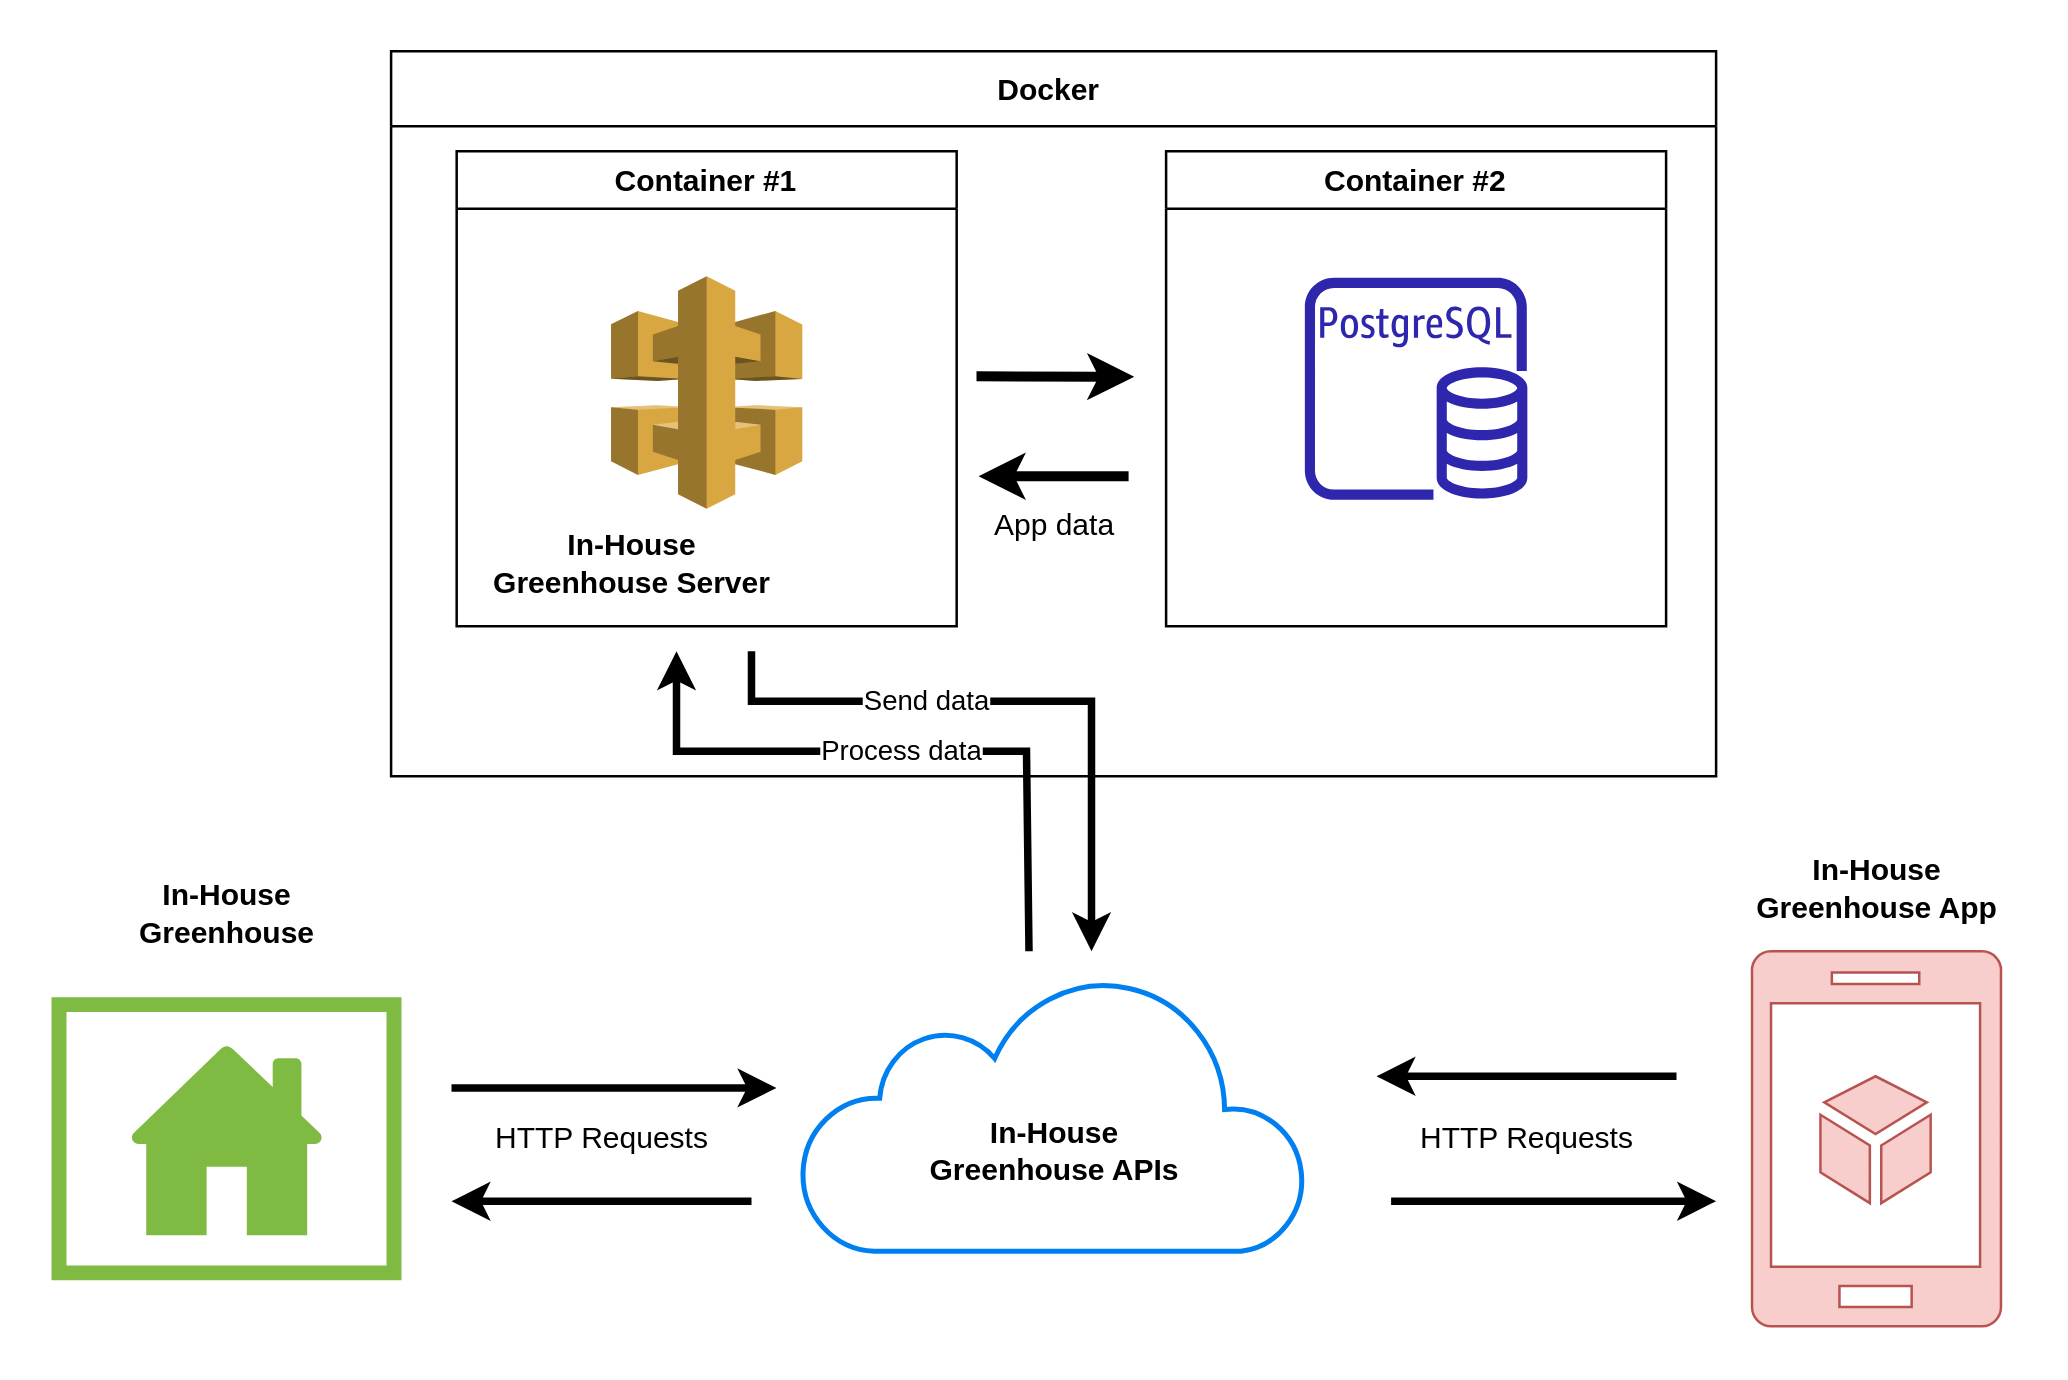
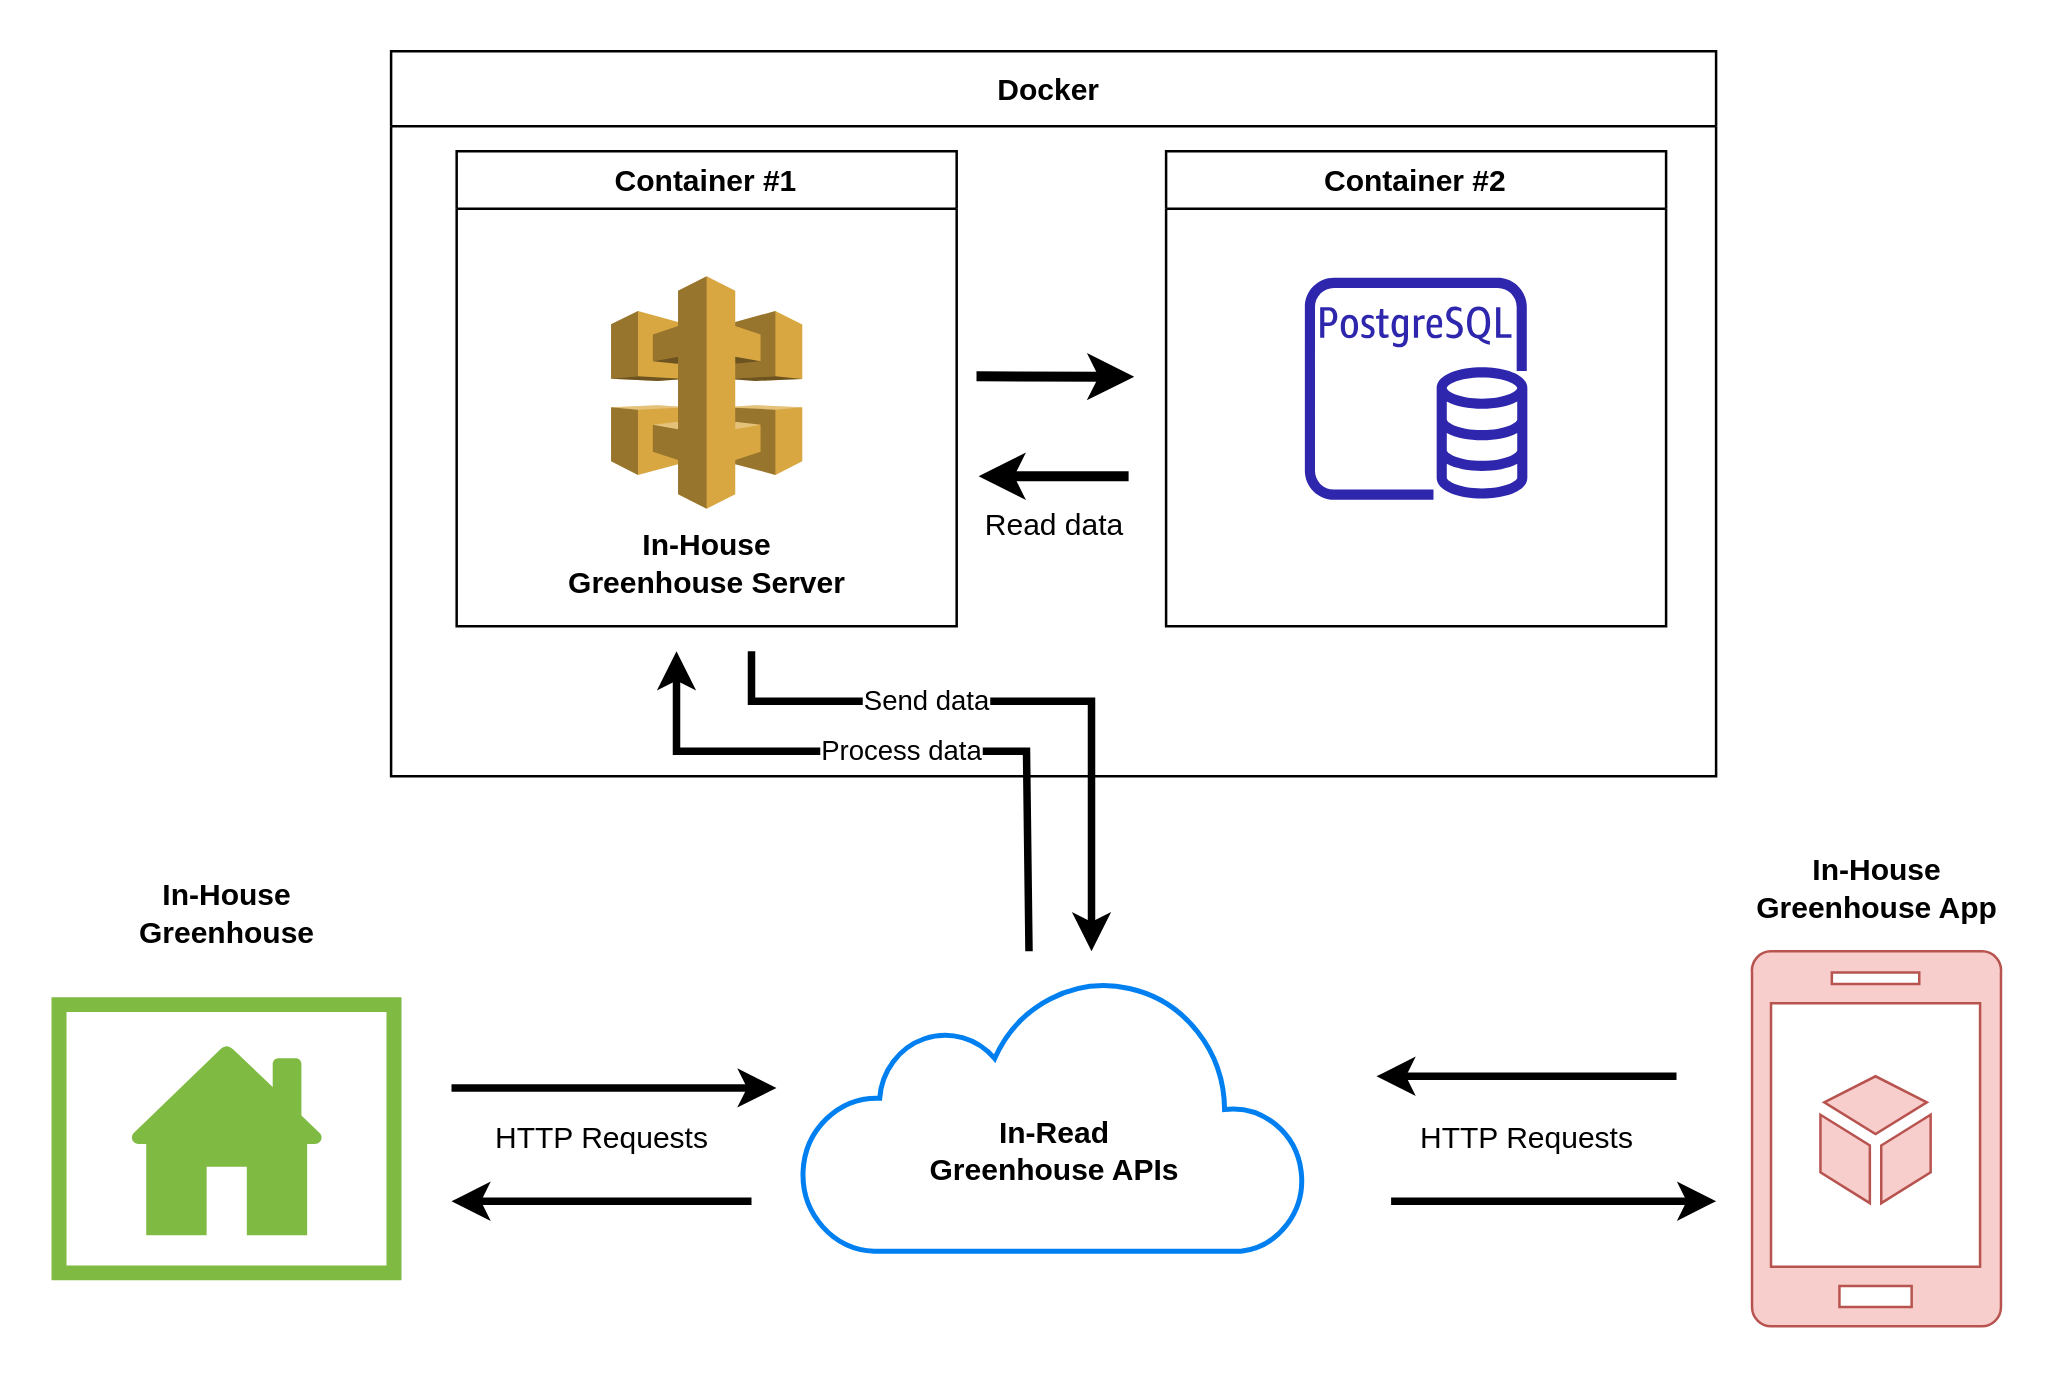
(1055, 526) -> (1055, 526)
(631, 564) -> (706, 564)
(1055, 1151) -> (1055, 1151)
